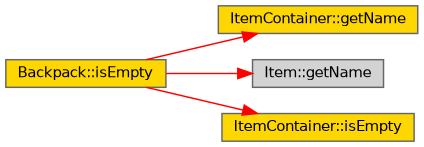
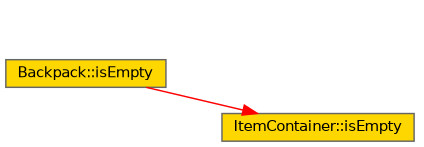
(318, 20) -> none
(318, 74) -> none
